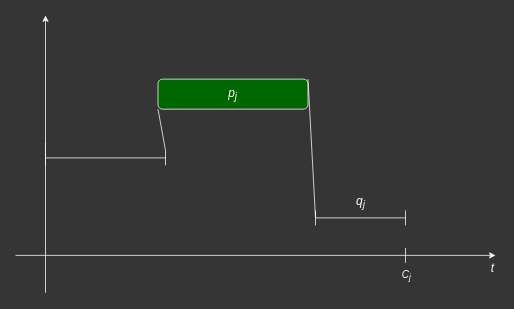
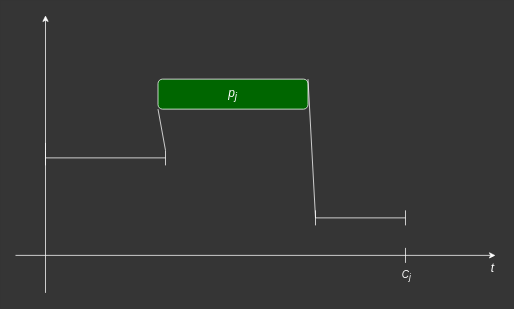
(360, 202) -> none
